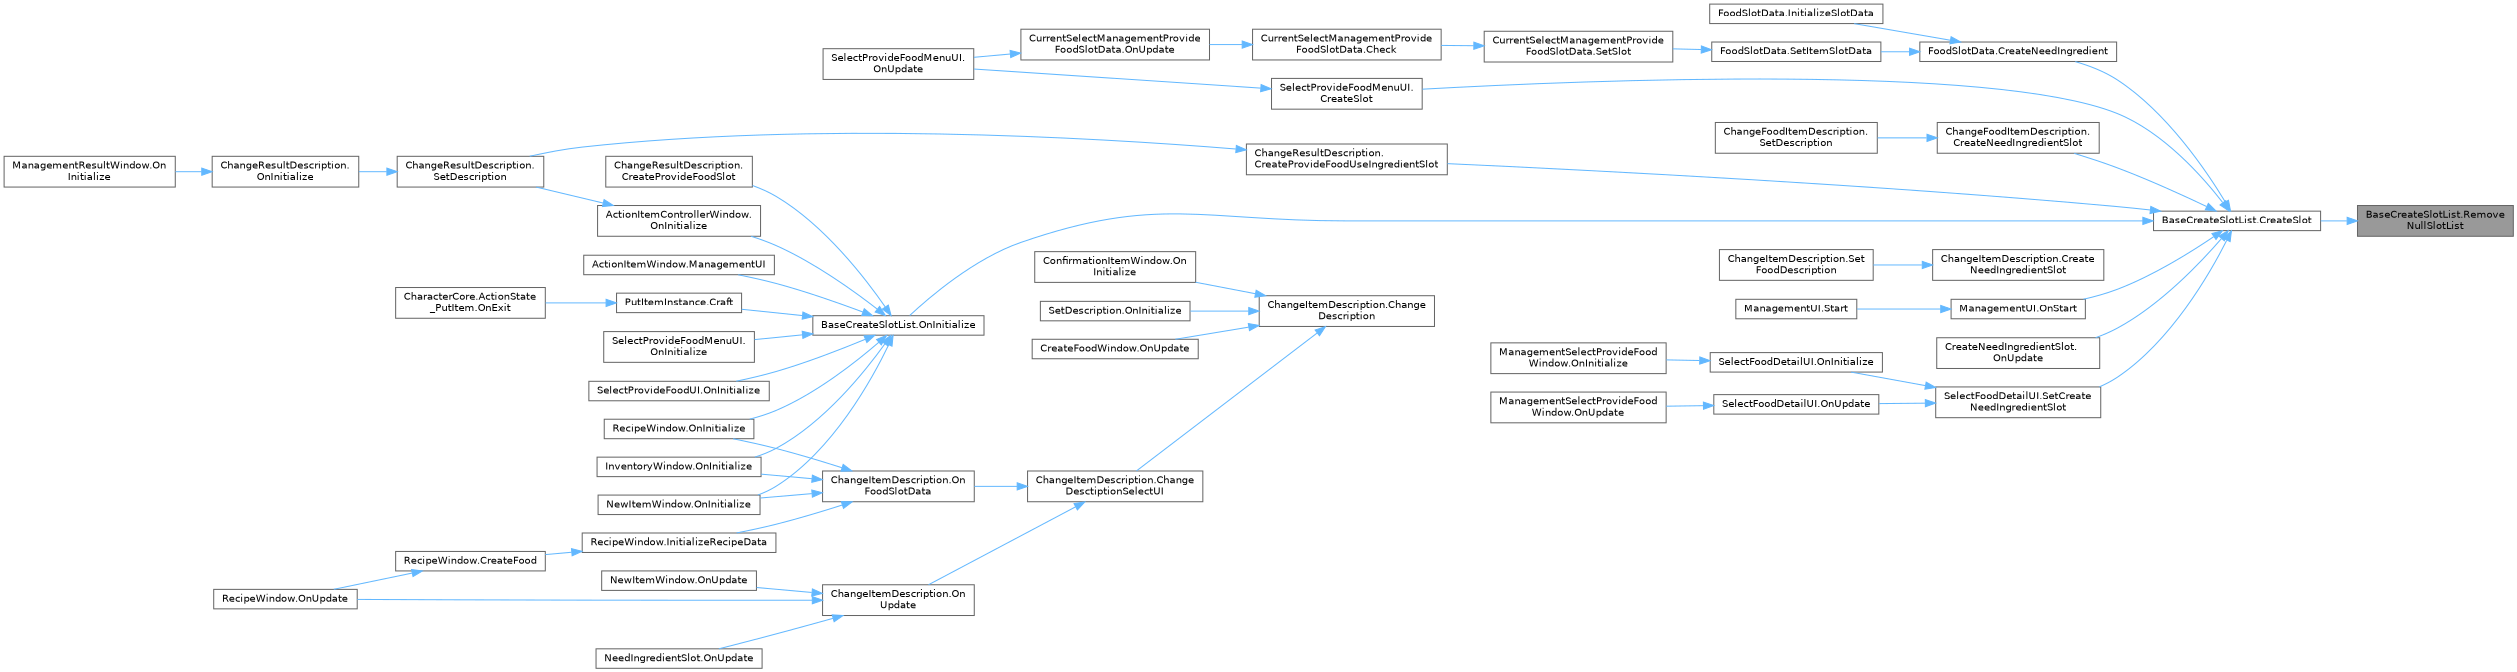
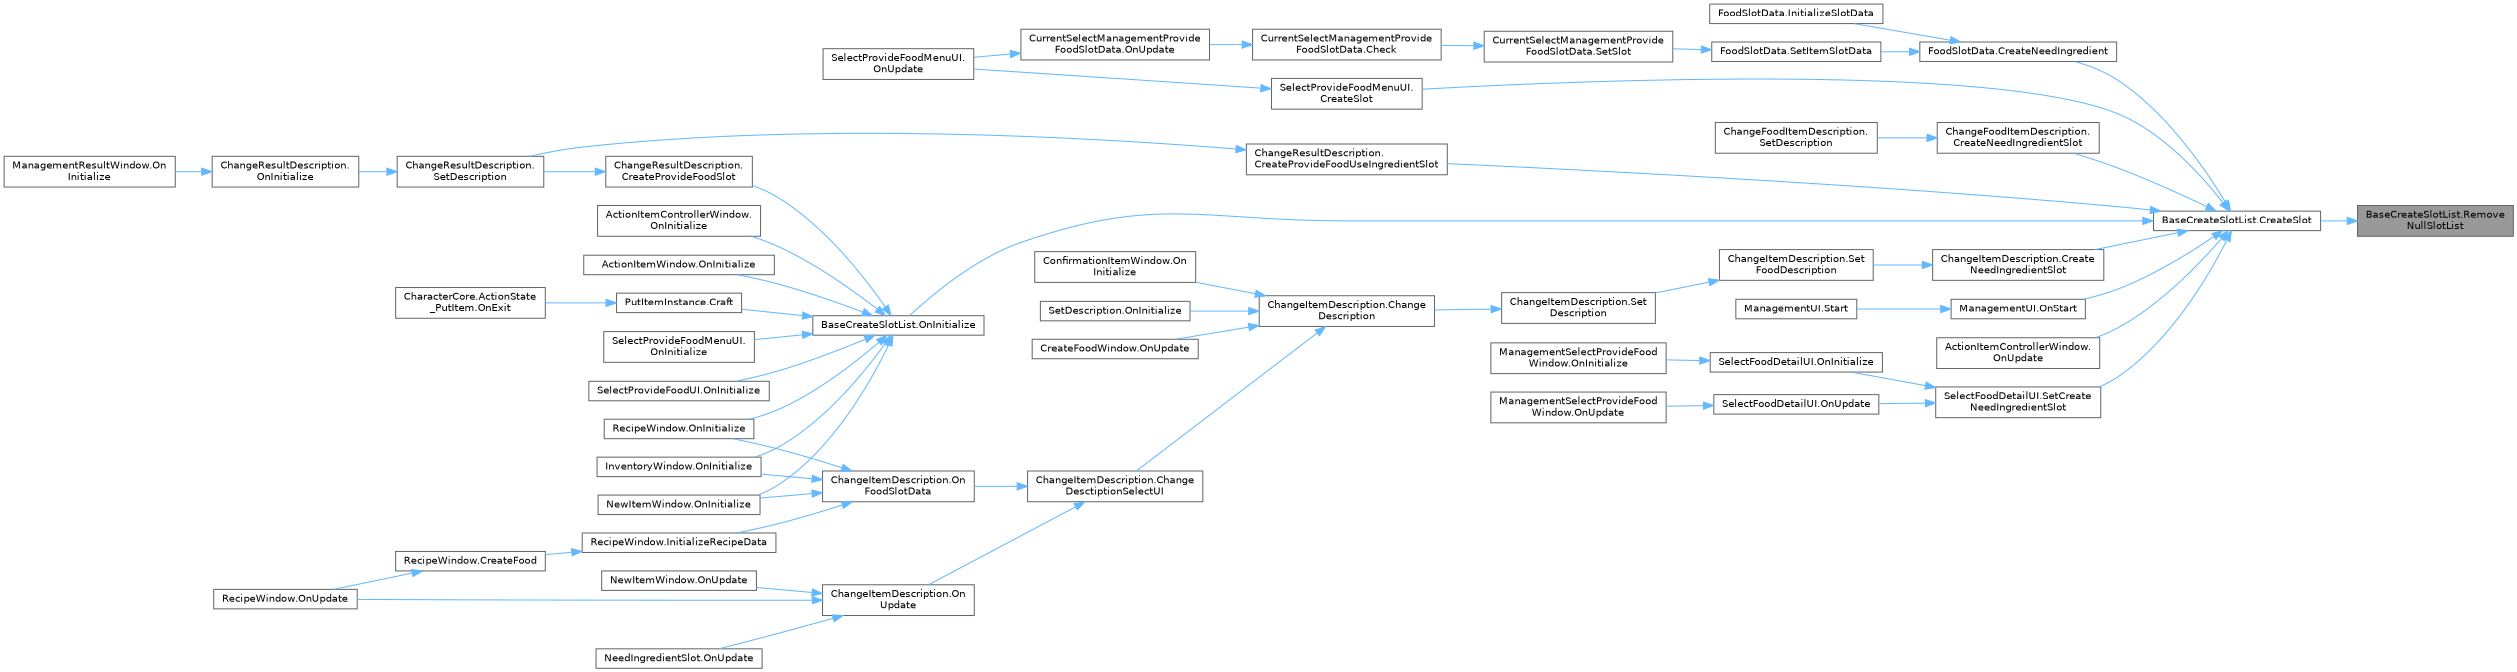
(570, 195) -> (569, 172)
none -> (2136, 241)
(679, 265) -> (679, 265)
none -> (1578, 308)
(2018, 353) -> (2018, 353)
